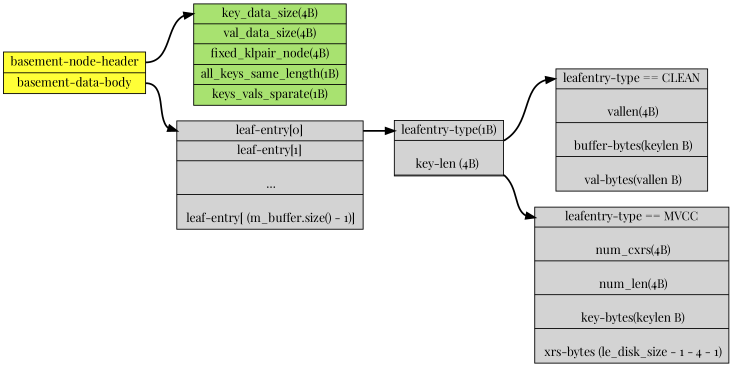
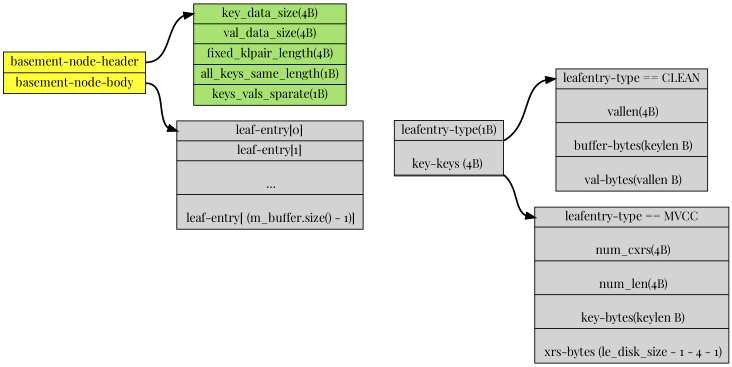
(270, 54) -> (270, 54)
(75, 83) -> (75, 83)
(374, 131) -> none
(449, 164) -> (449, 164)
